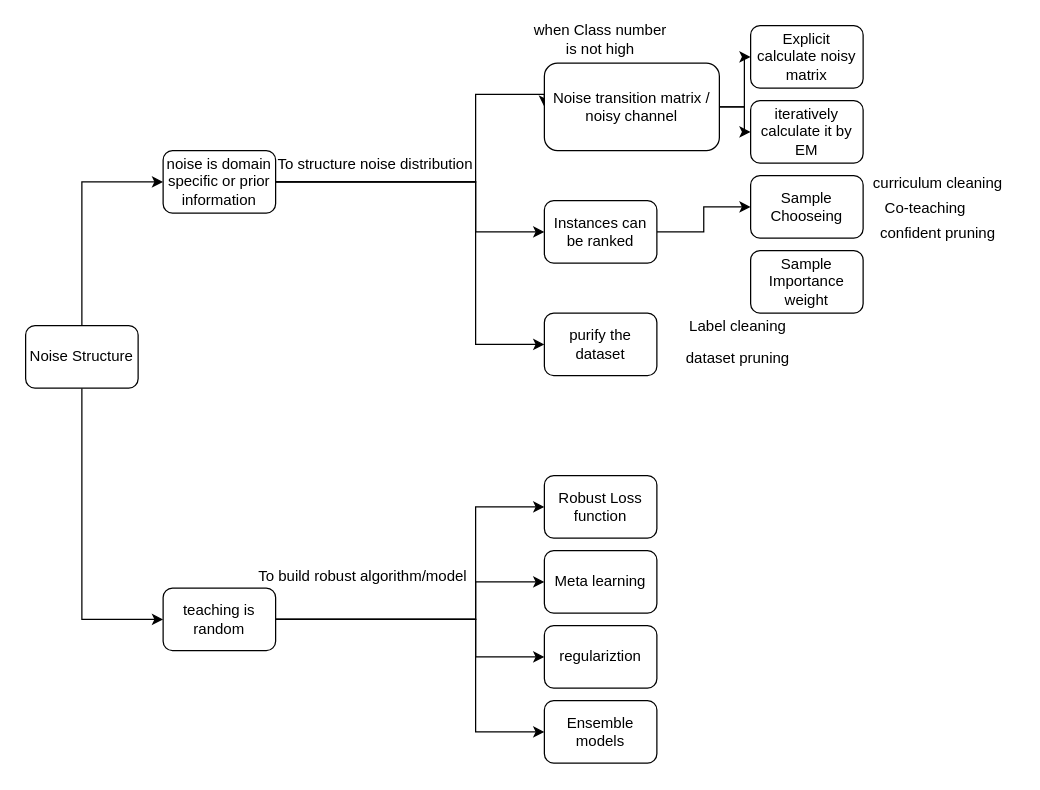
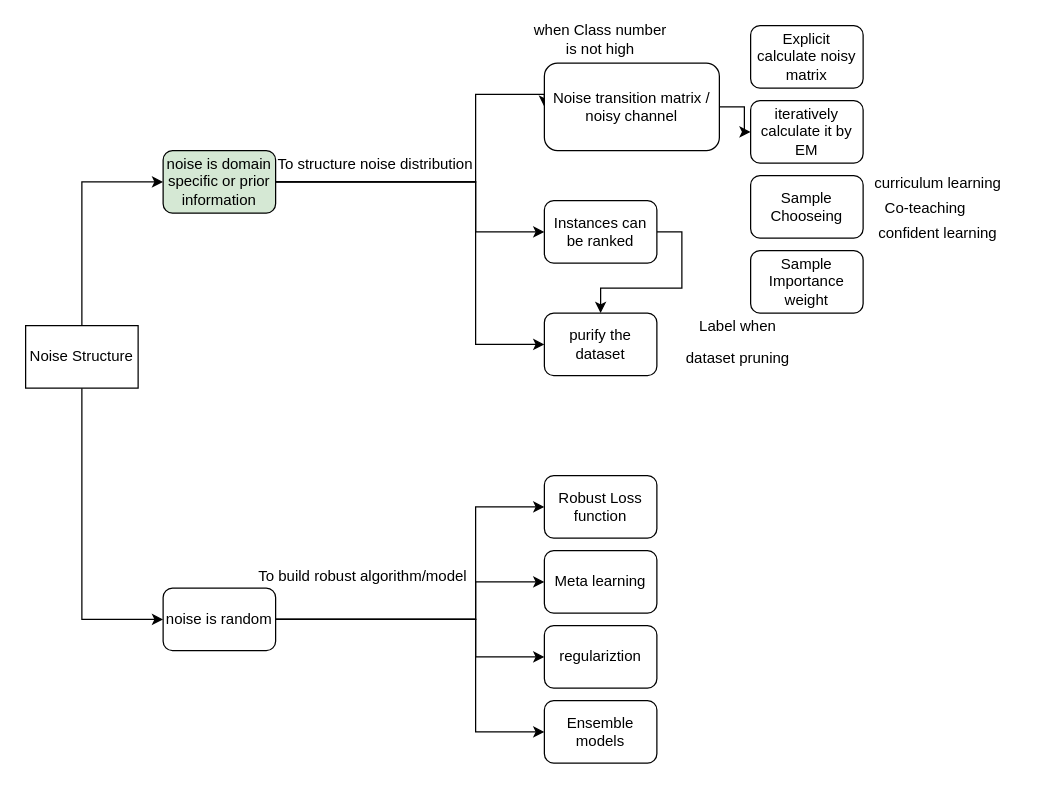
(744, 80) -> none
(219, 182) -> (219, 182)
(938, 183) -> (938, 183)
(704, 213) -> (663, 288)
(938, 233) -> (938, 233)
(738, 327) -> (738, 327)
(82, 357) -> (82, 357)
(219, 619) -> (219, 619)
